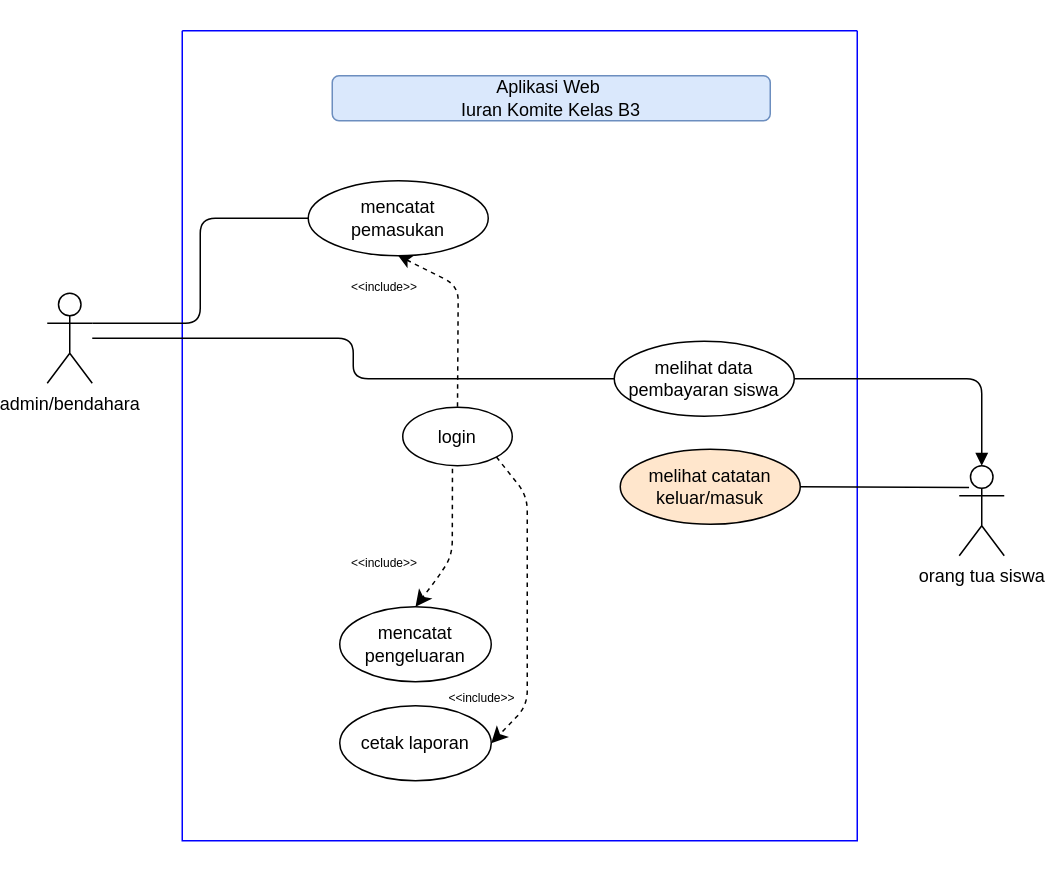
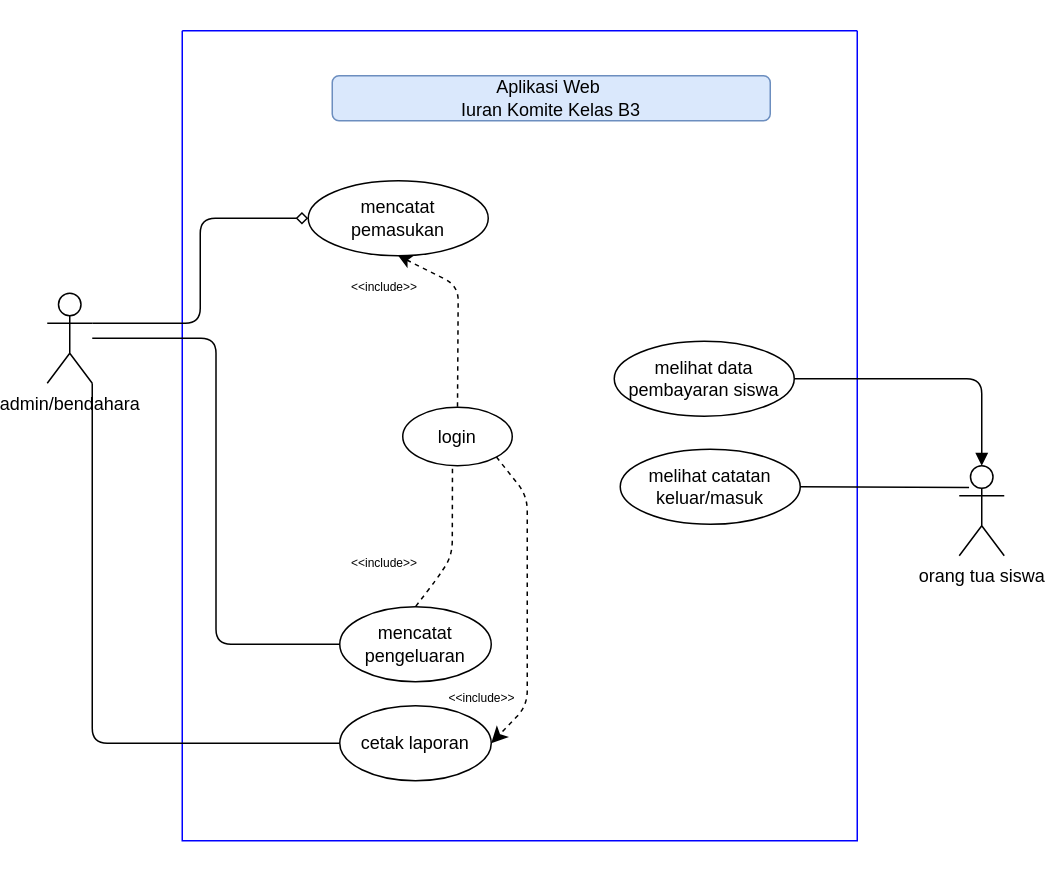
(301, 218) -> (296, 218)
(398, 379) -> (216, 546)
(710, 487) -> (710, 487)
(424, 596) -> (421, 600)
none -> (92, 694)
